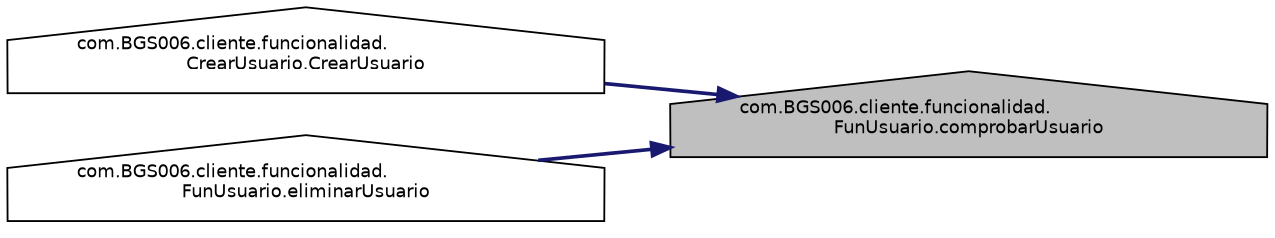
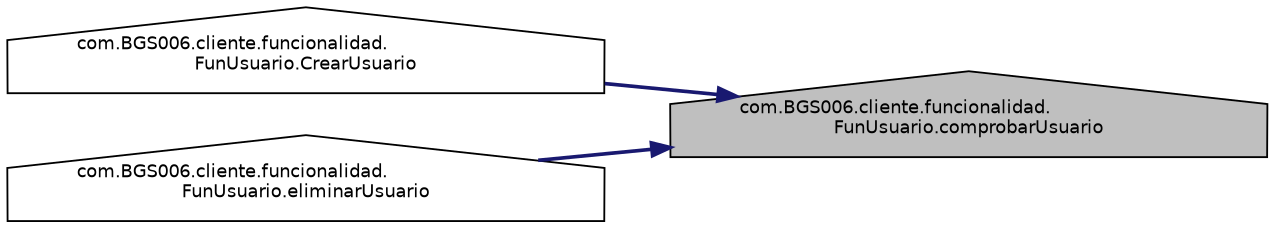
(306, 55) -> (306, 55)
